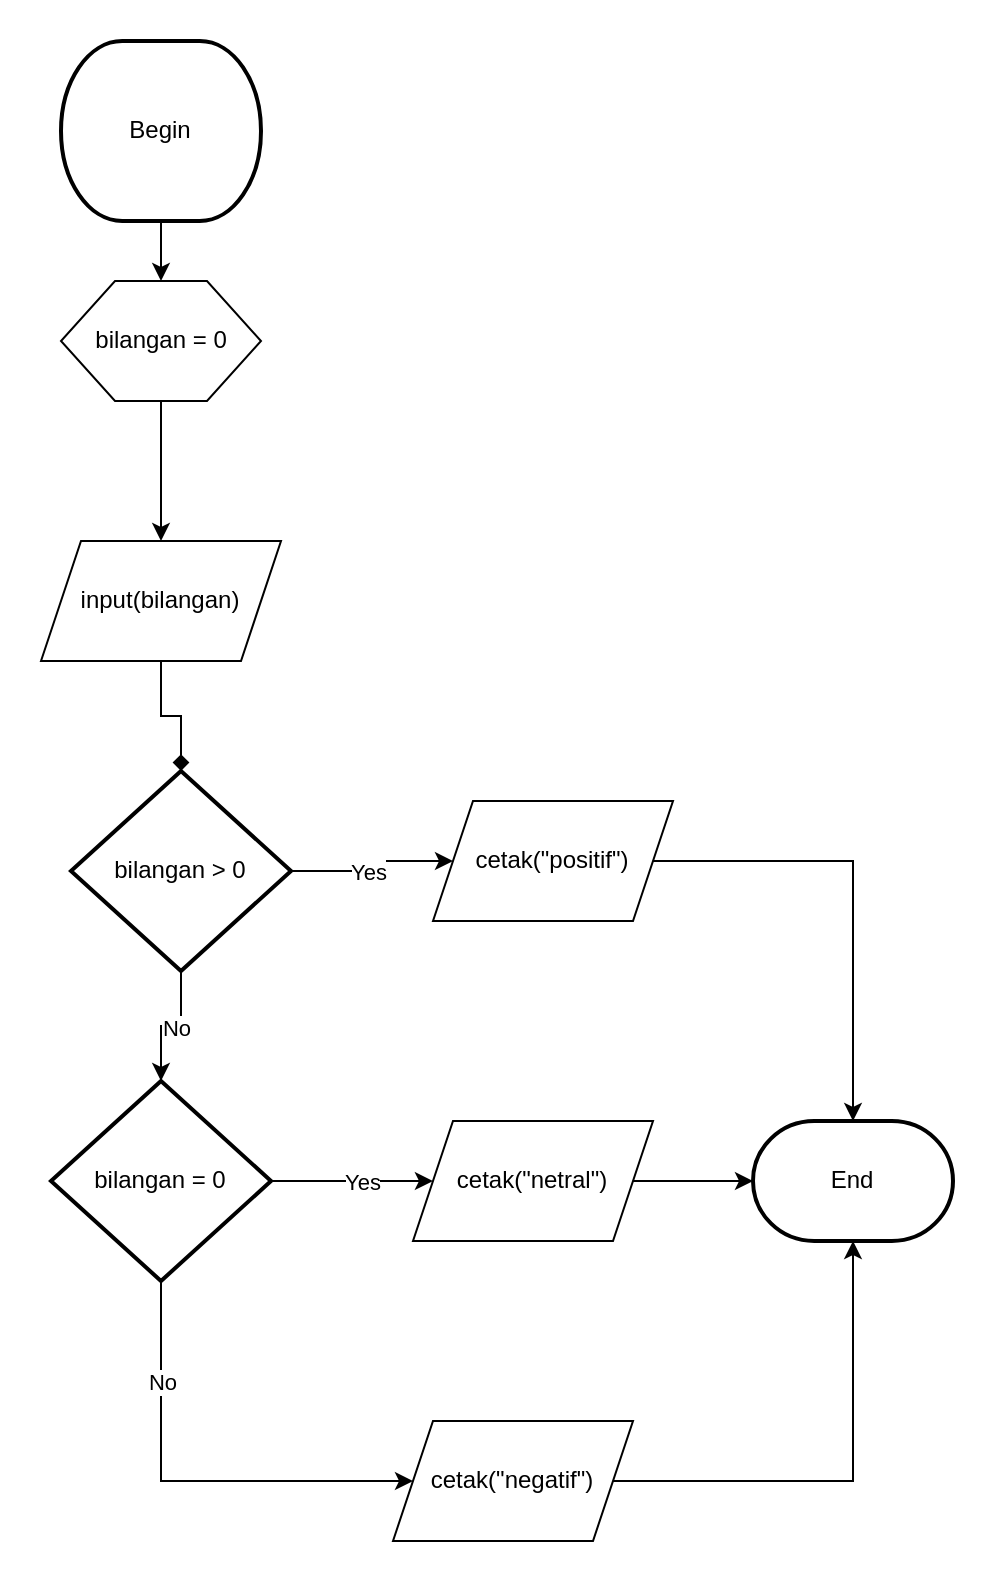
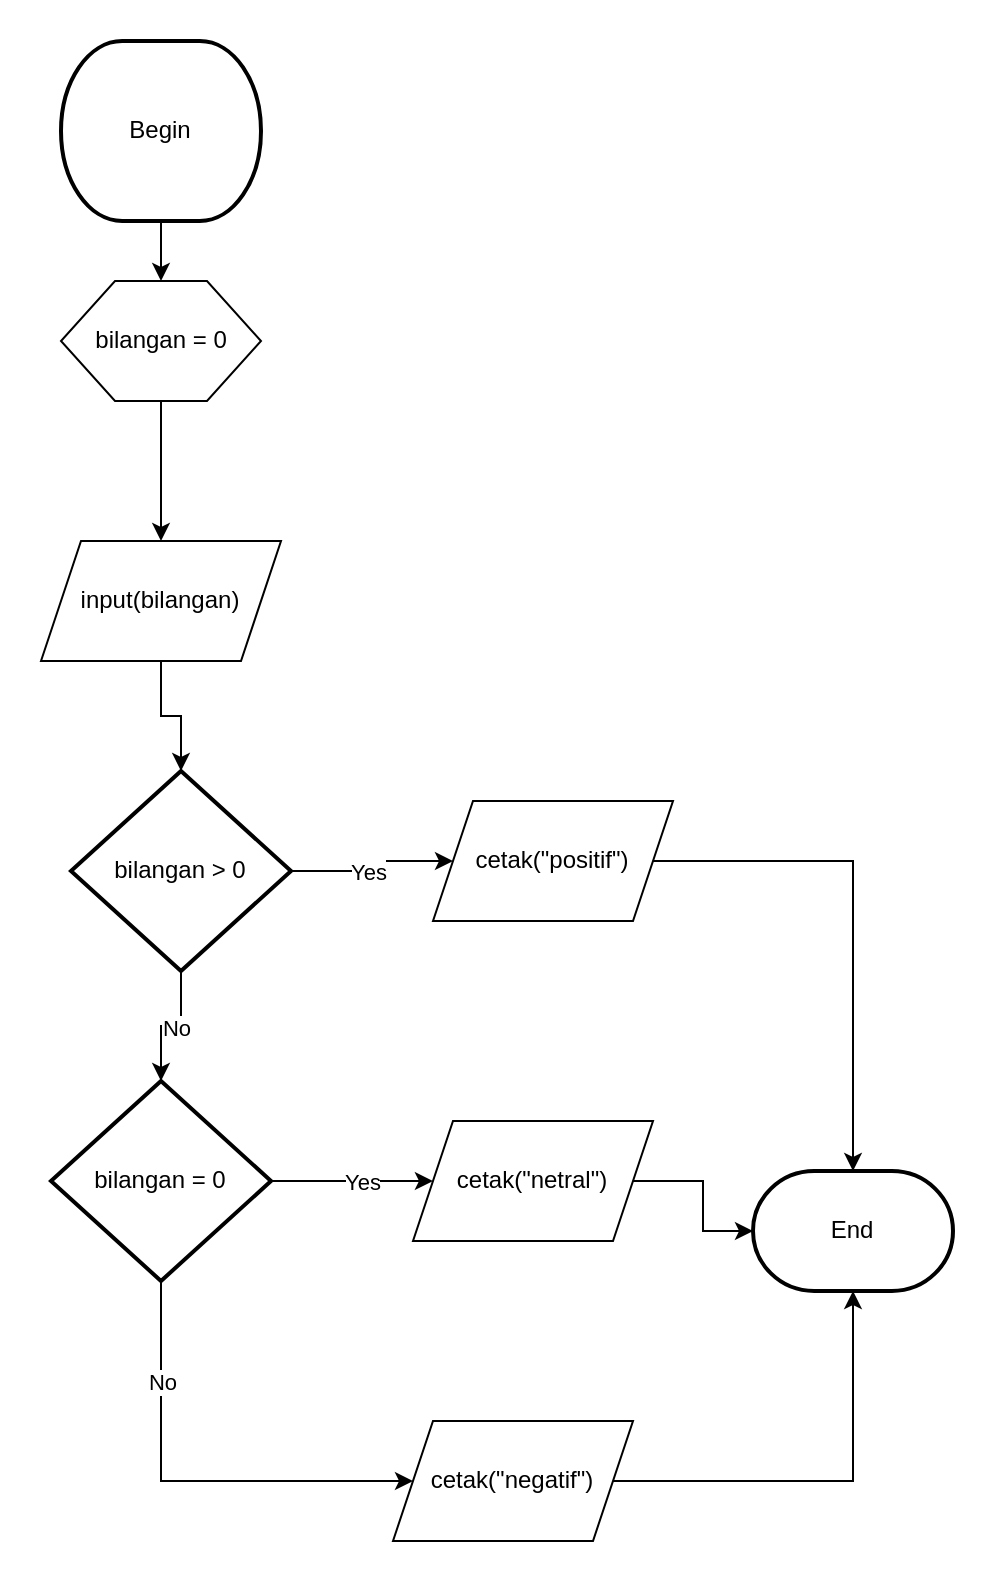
(181, 755) -> (181, 756)
(853, 1181) -> (853, 1231)
